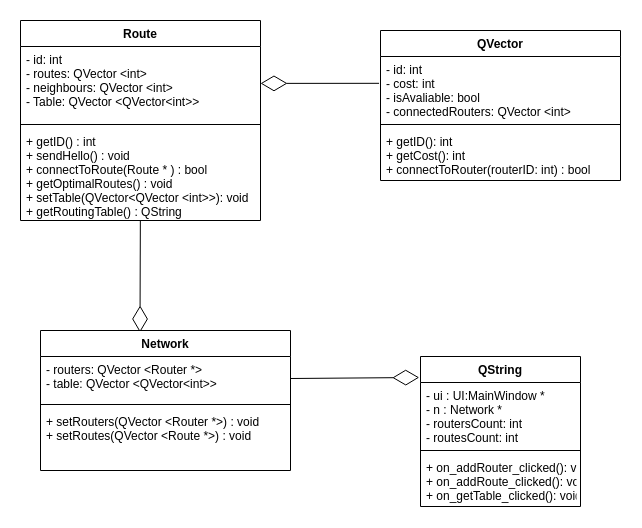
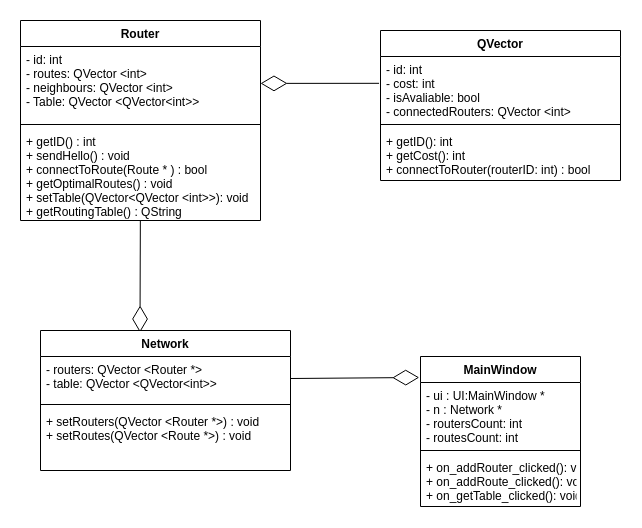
(140, 34) -> (140, 34)
(500, 370) -> (500, 370)
